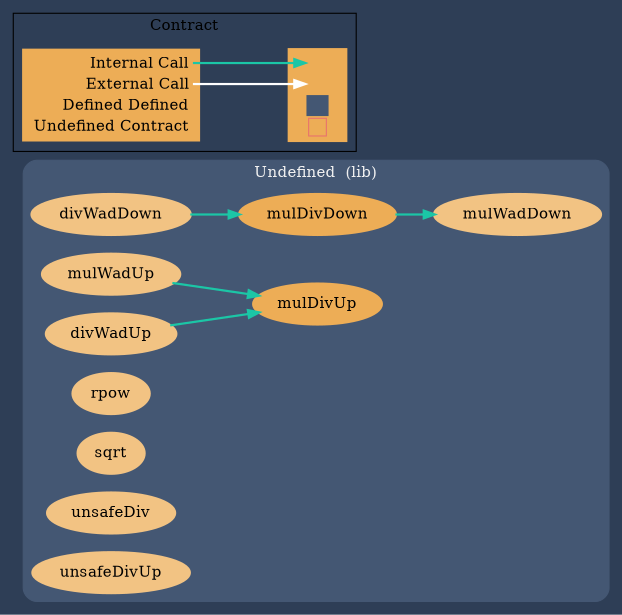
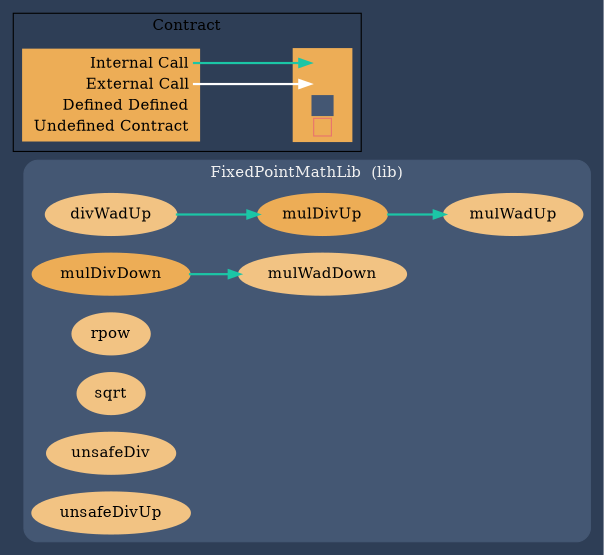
(316, 173) -> (307, 173)
(111, 214) -> none
(210, 289) -> (410, 214)
